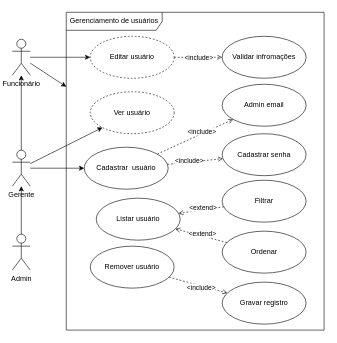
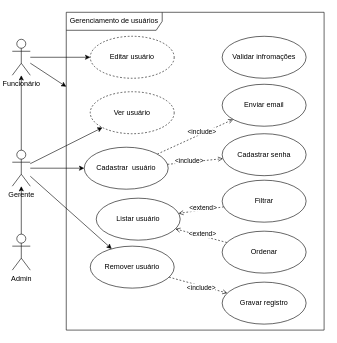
(198, 57) -> none
(264, 105) -> (264, 105)
none -> (88, 228)
